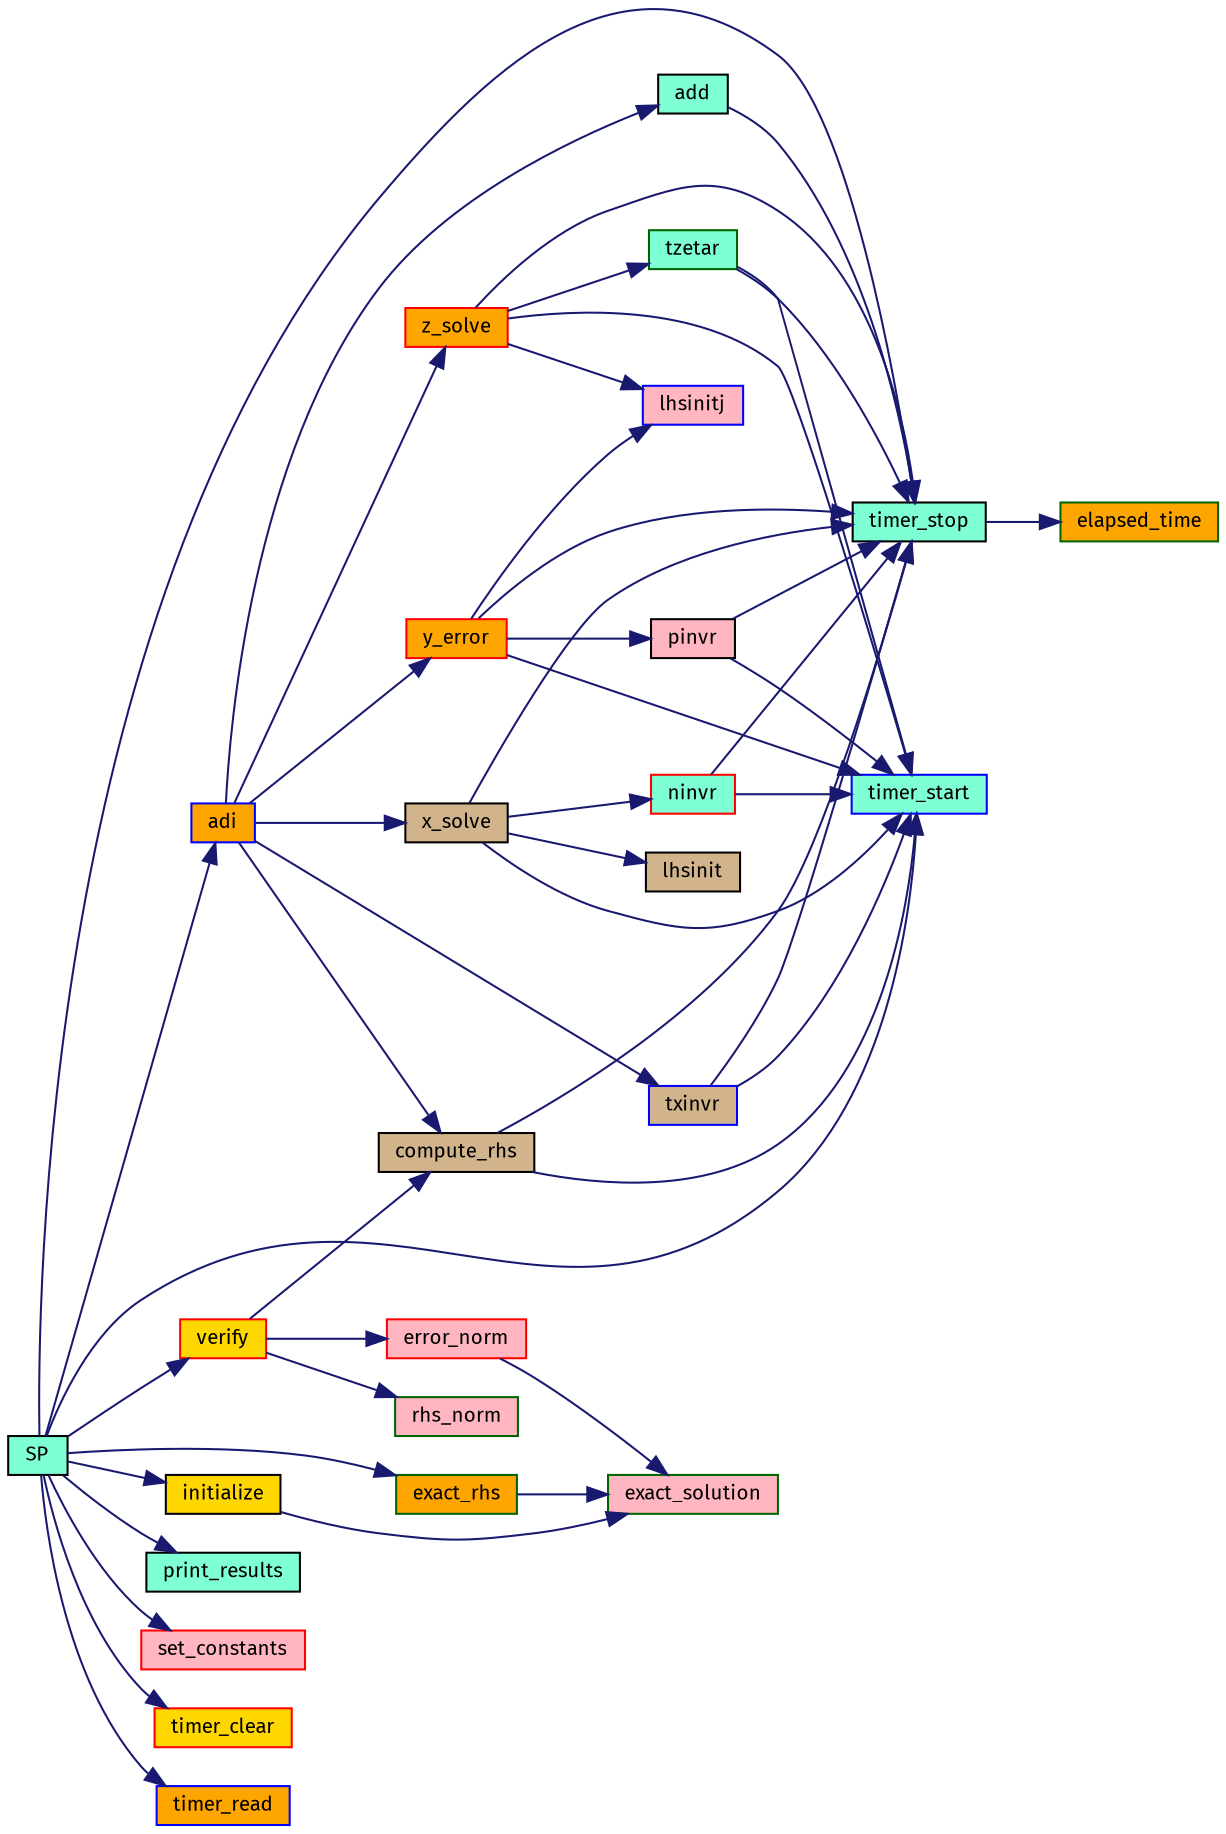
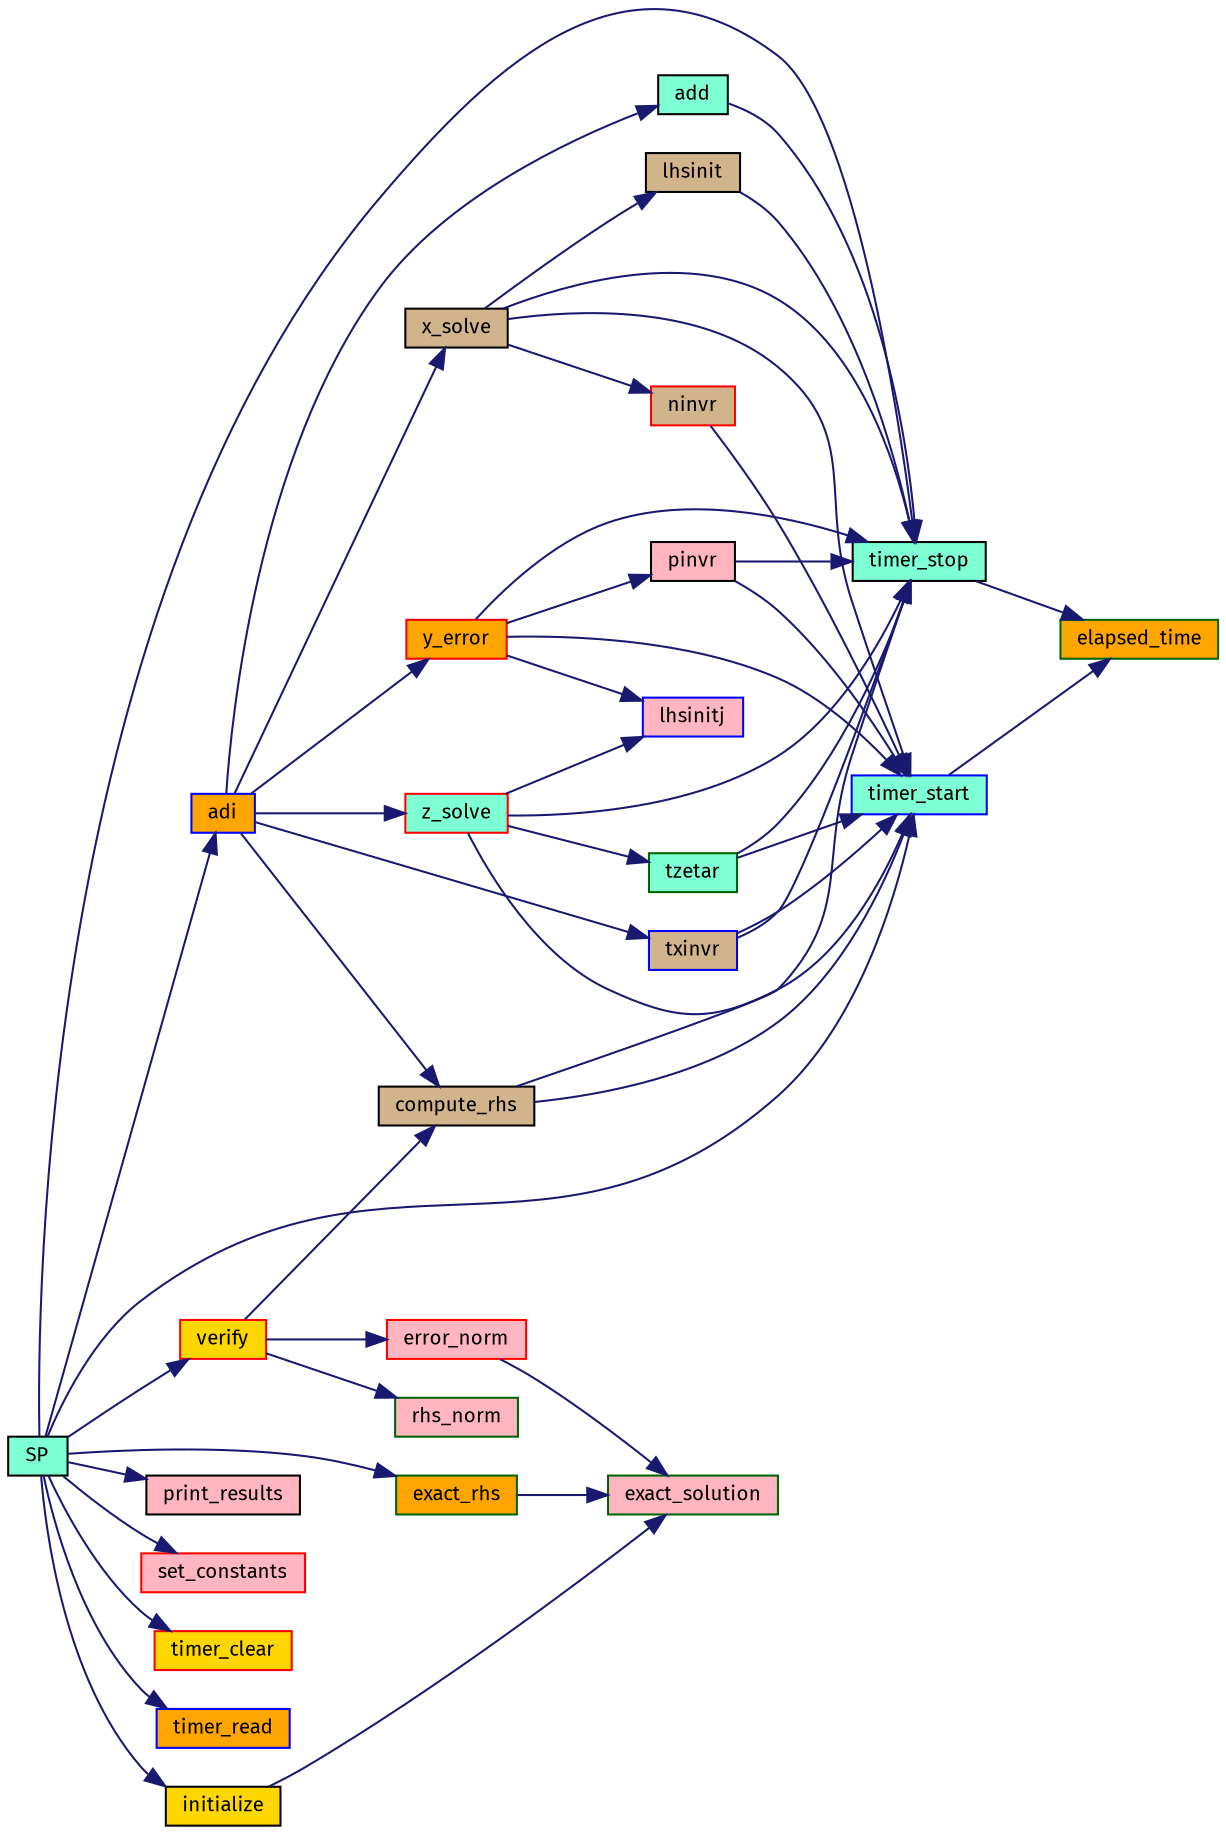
(457, 327) -> (457, 813)
(799, 666) -> (851, 342)
none -> (1021, 723)
(693, 794) -> (693, 406)
(223, 1572) -> (223, 1495)
